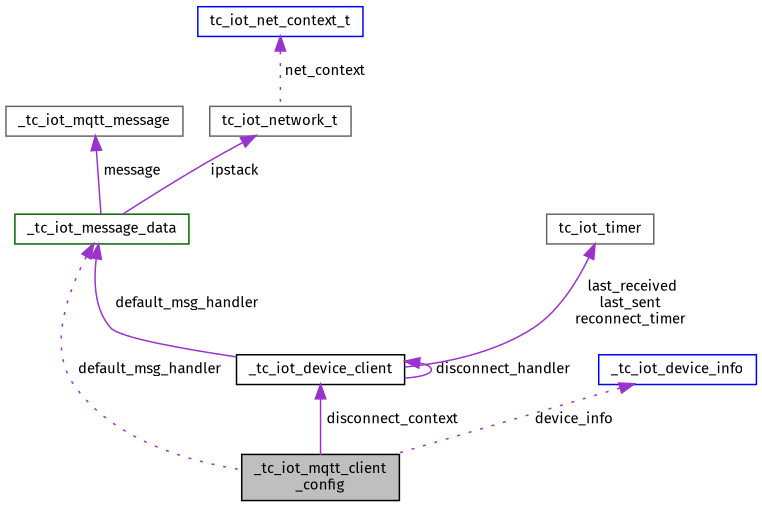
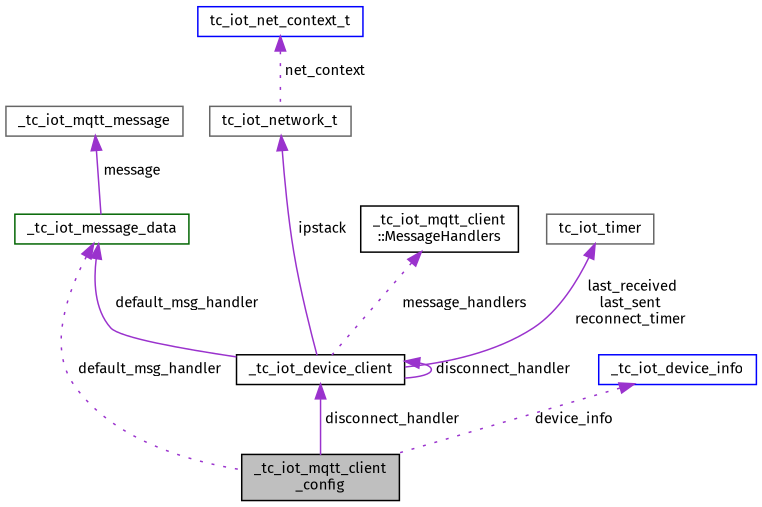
(182, 177) -> (294, 254)
none -> (440, 229)
(390, 419) -> (390, 419)
